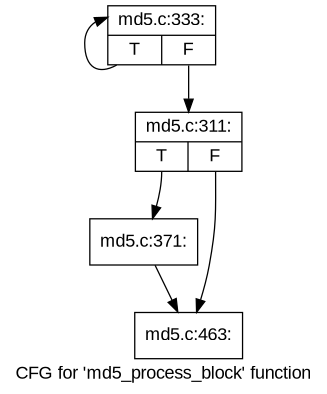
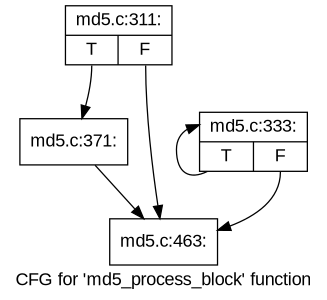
(189, 82) -> (264, 207)
